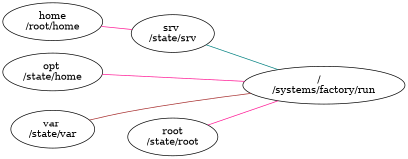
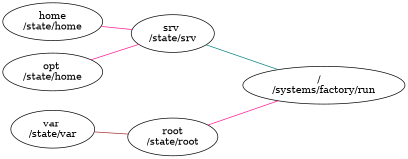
(53, 22) -> (53, 22)
(173, 78) -> (115, 52)
(170, 105) -> (111, 133)
